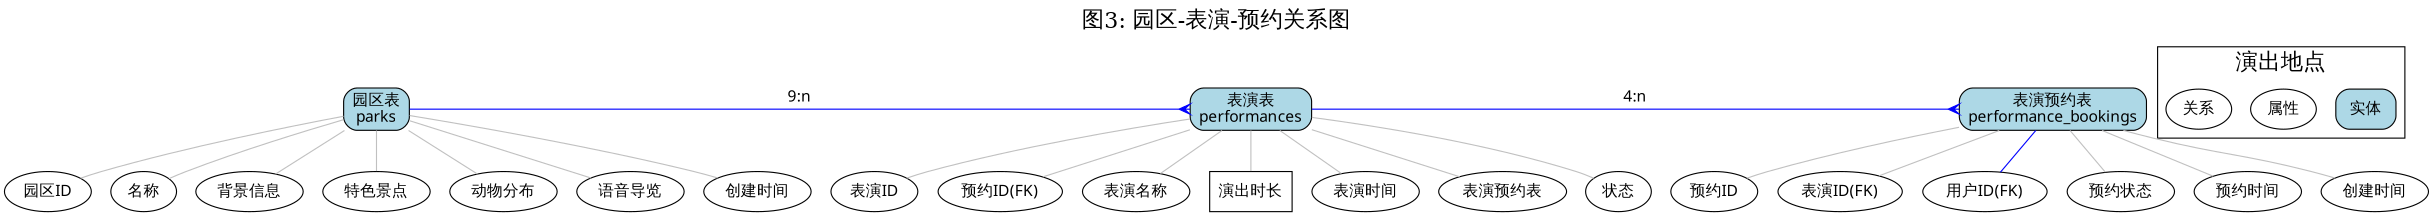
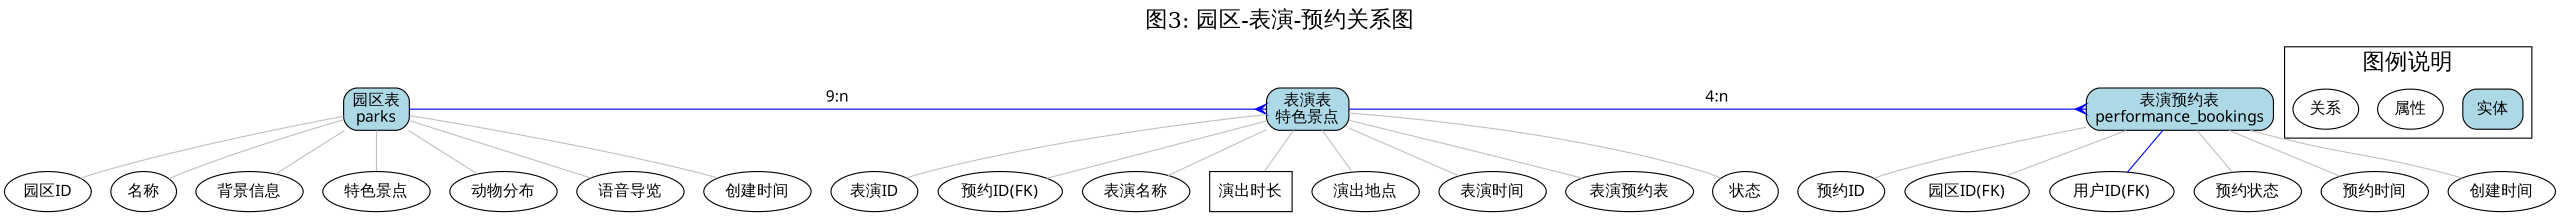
(2281, 63) -> (2408, 63)
(1251, 109) -> (1308, 109)
none -> (1366, 192)
(1840, 192) -> (1967, 192)
